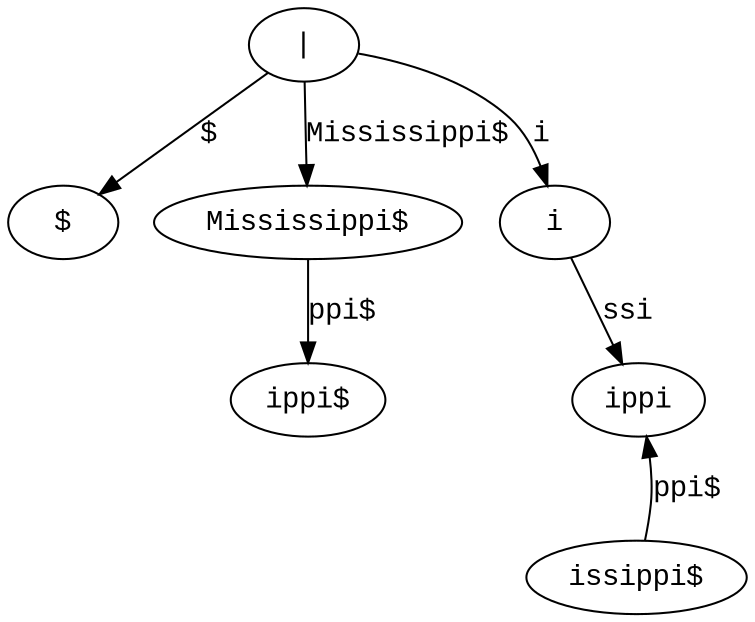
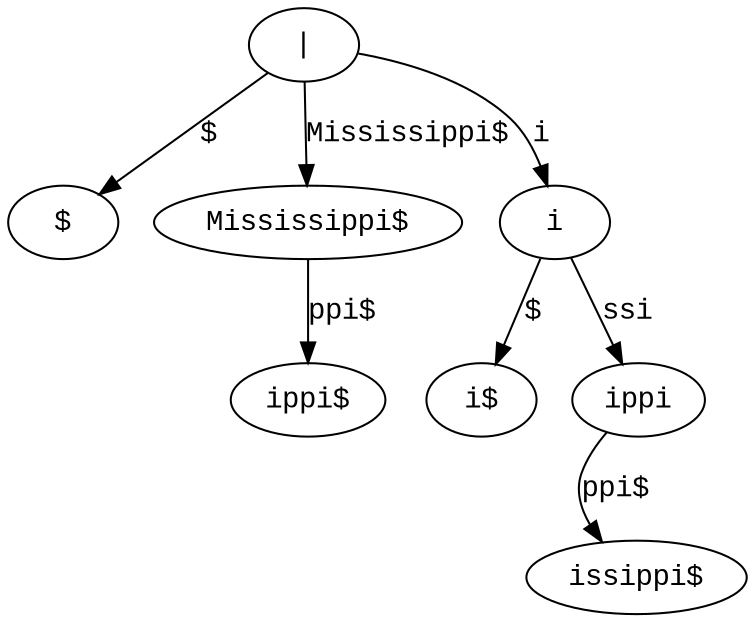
none -> (482, 400)
(651, 499) -> (581, 476)
